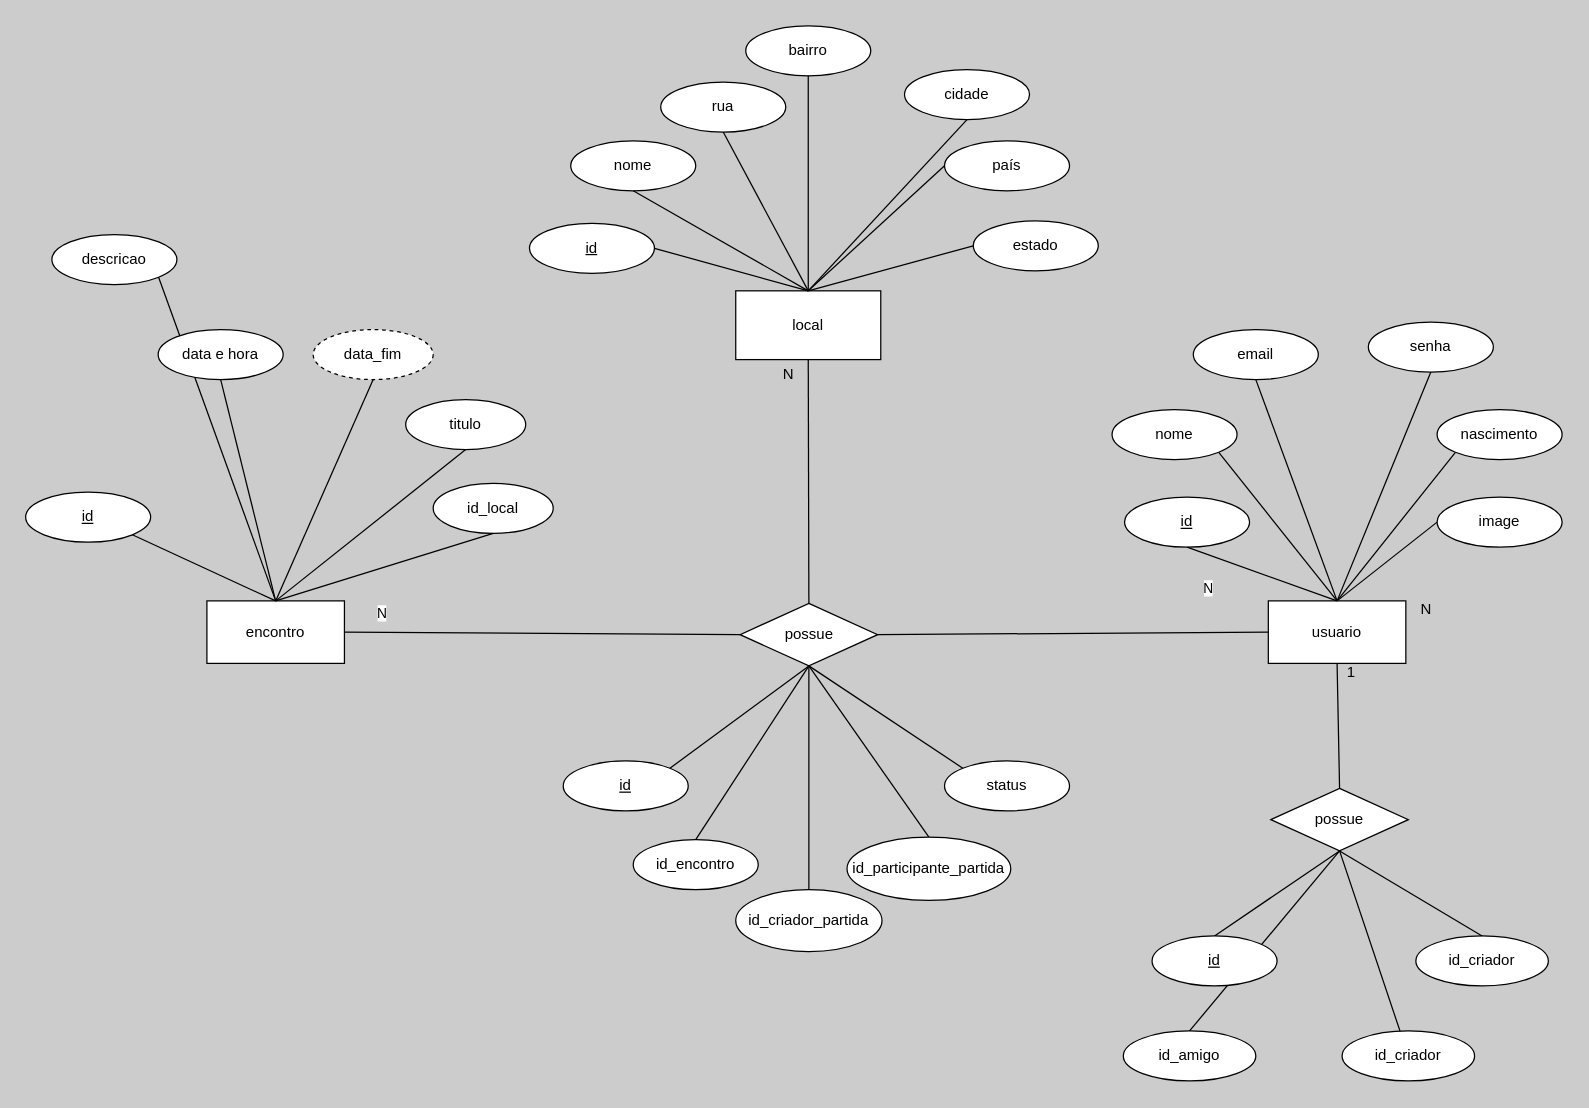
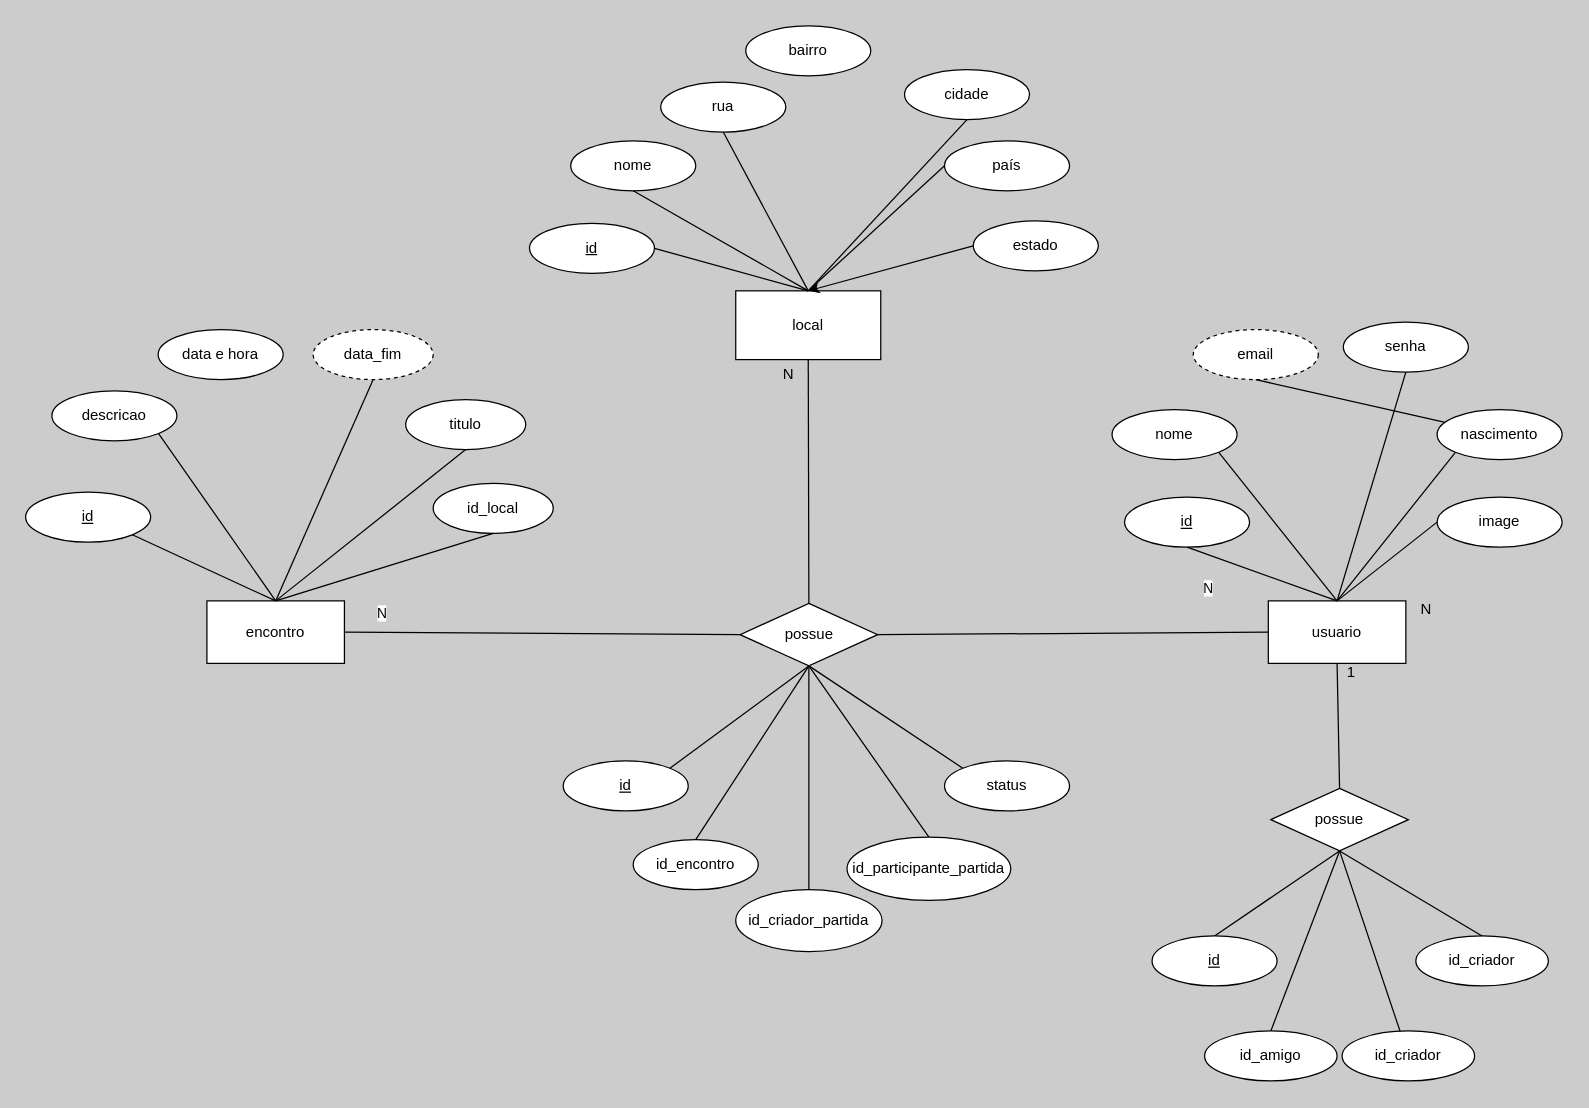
(808, 180) -> none
(114, 259) -> (114, 416)
(815, 289) -> (817, 288)
(1431, 347) -> (1406, 347)
(1256, 354) -> (1256, 354)
(247, 484) -> none
(1295, 486) -> (1350, 401)
(1189, 1056) -> (1271, 1056)
